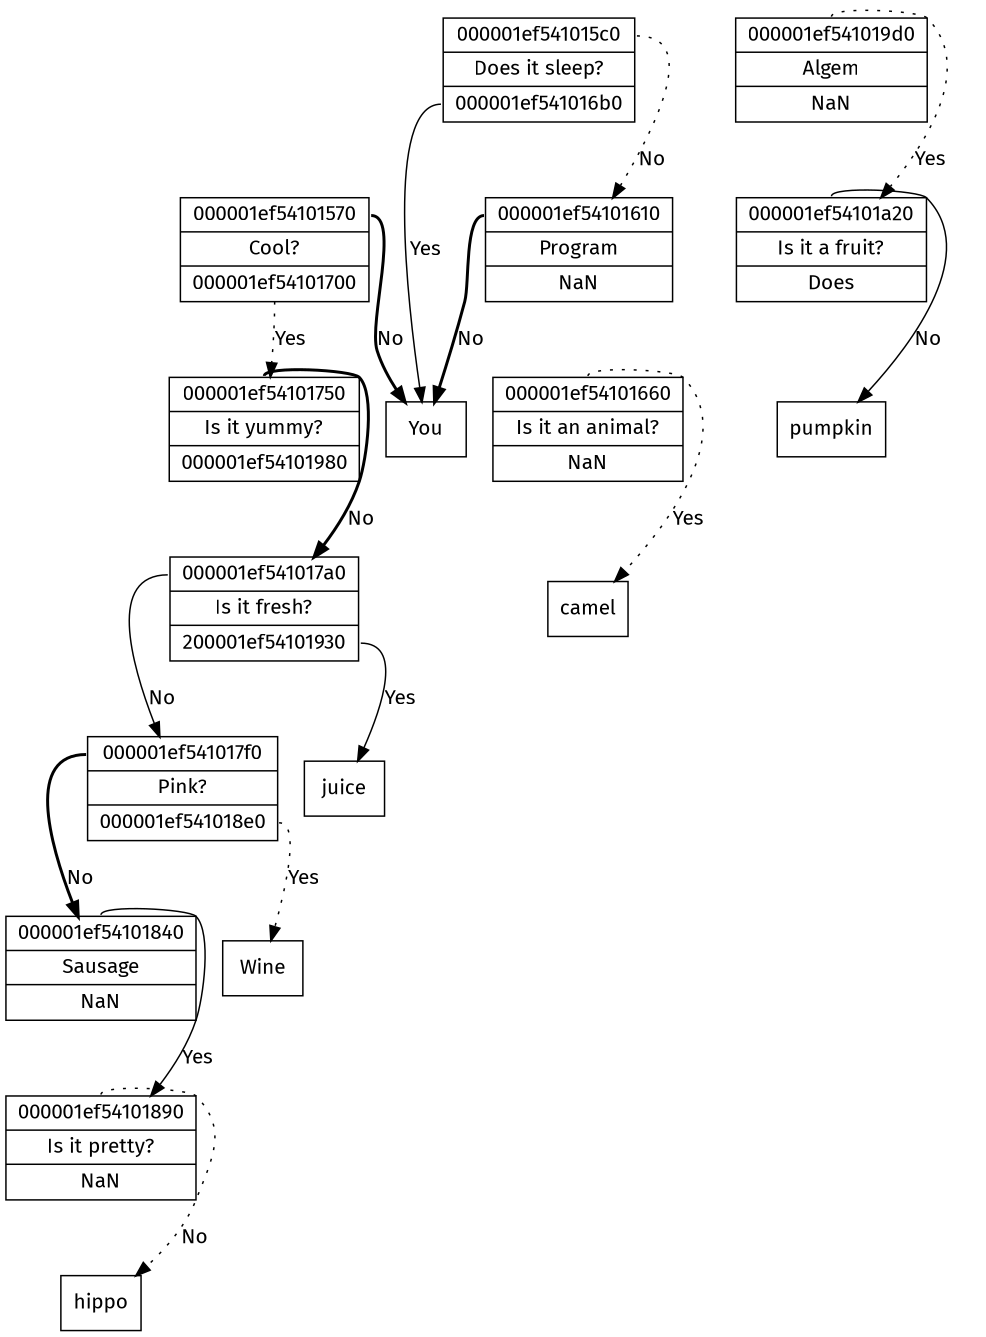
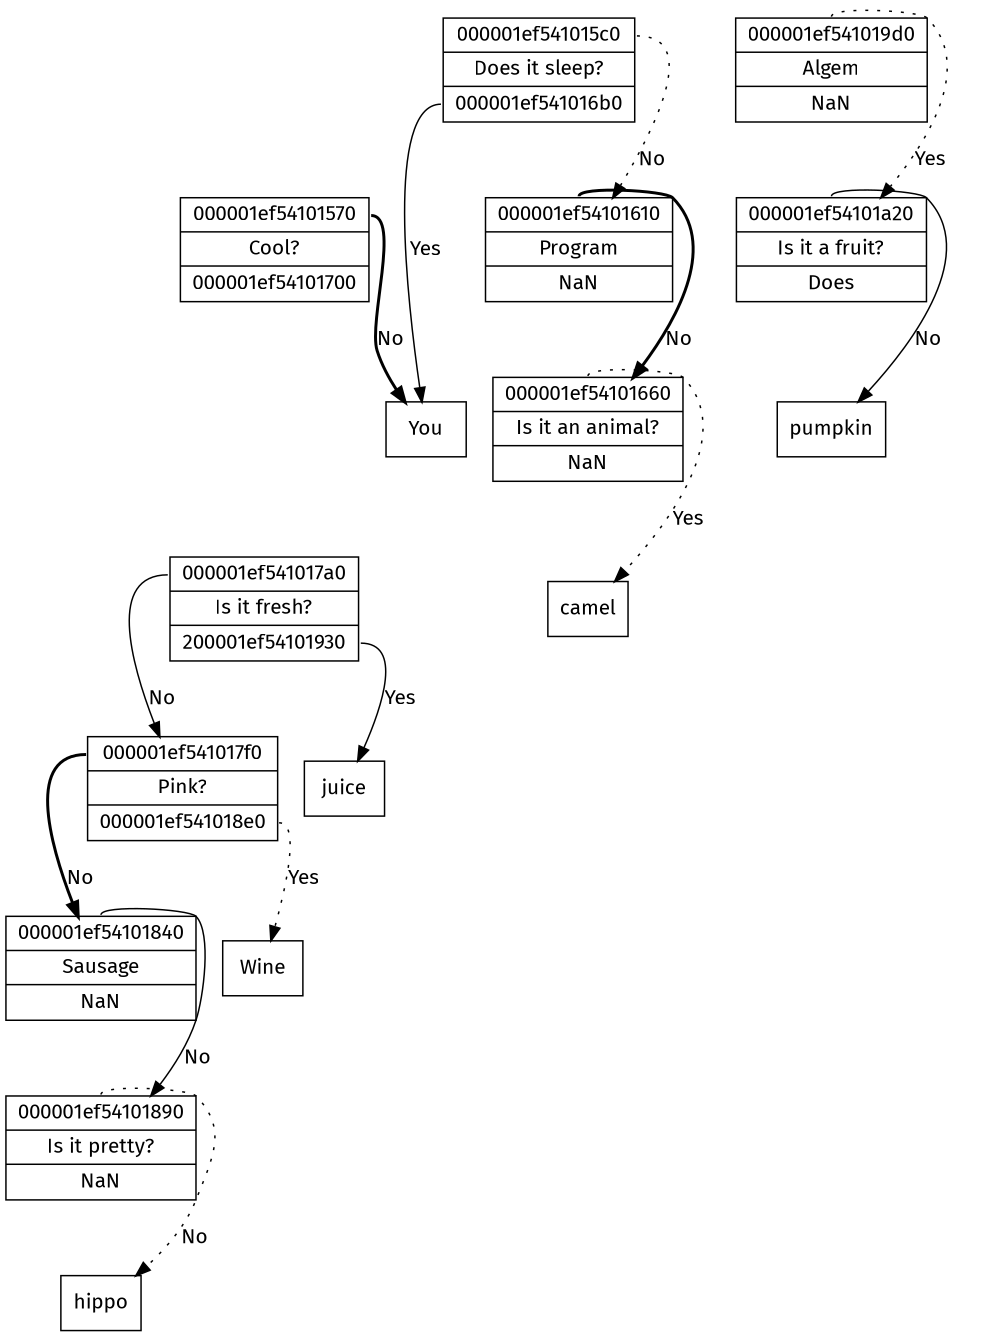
(465, 301) -> (692, 238)
(264, 429) -> none
(198, 1058) -> (198, 1058)
